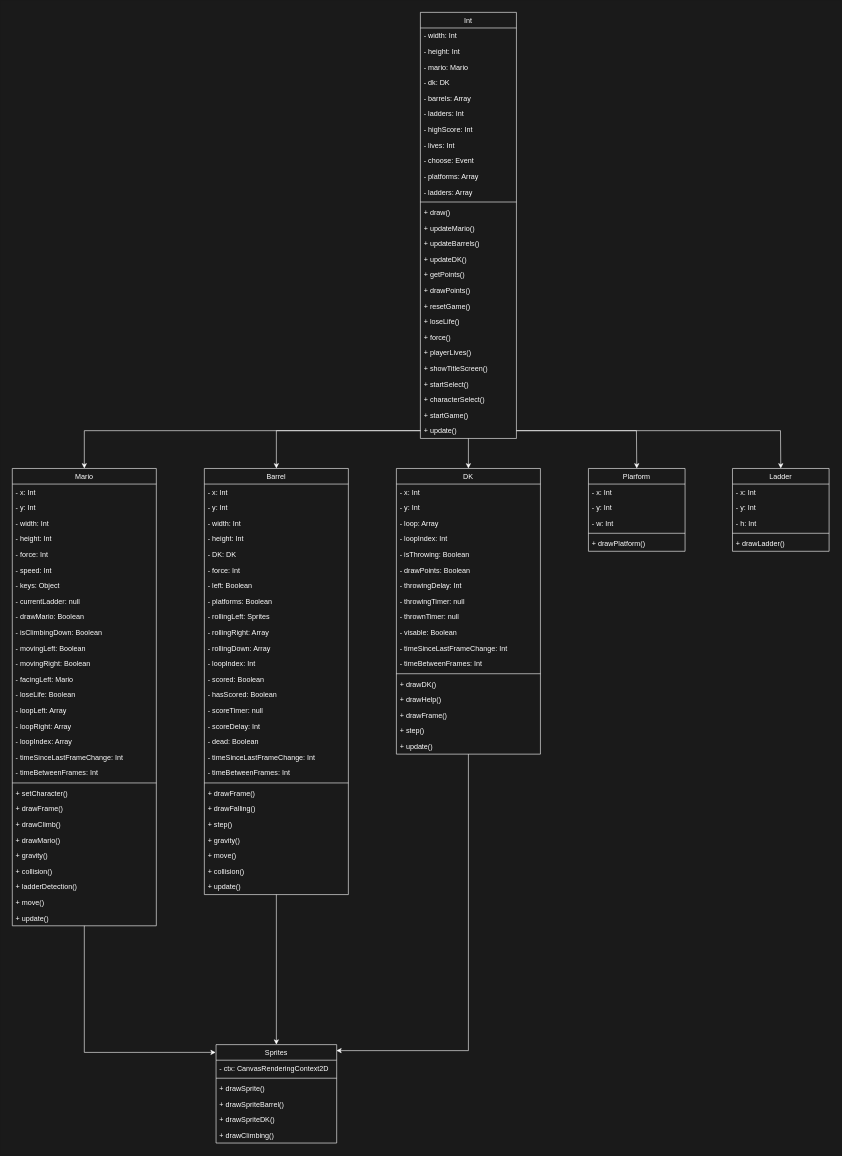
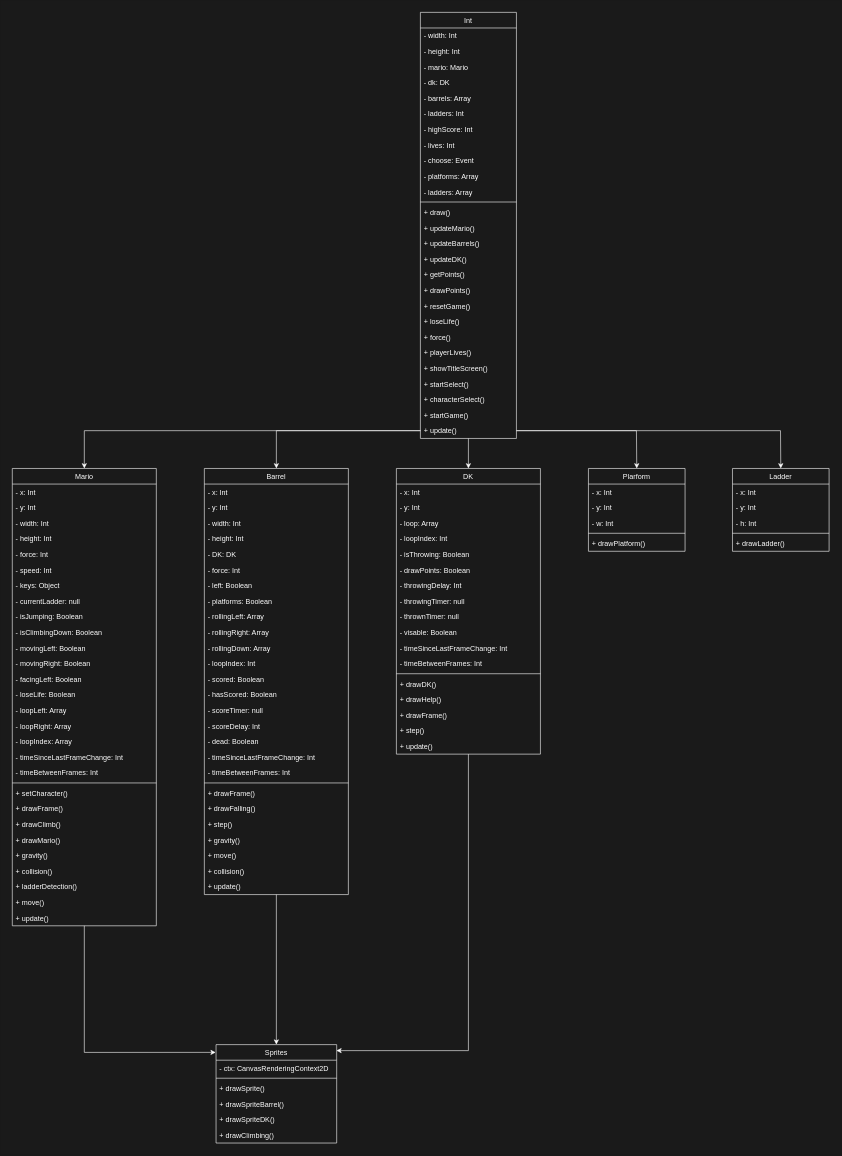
(52, 617) -> (51, 617)
(245, 617) -> (242, 617)
(50, 679) -> (54, 679)
